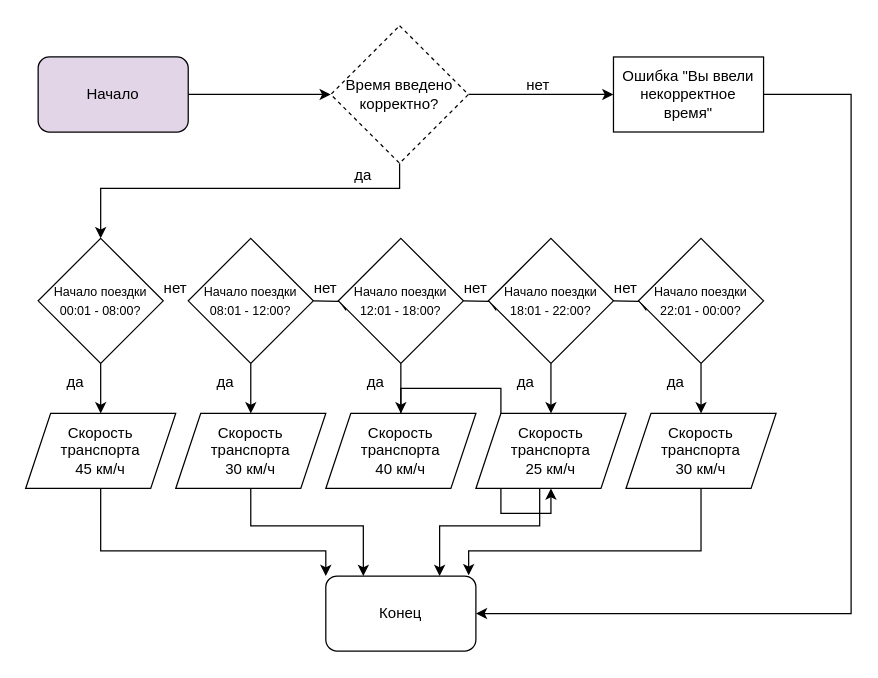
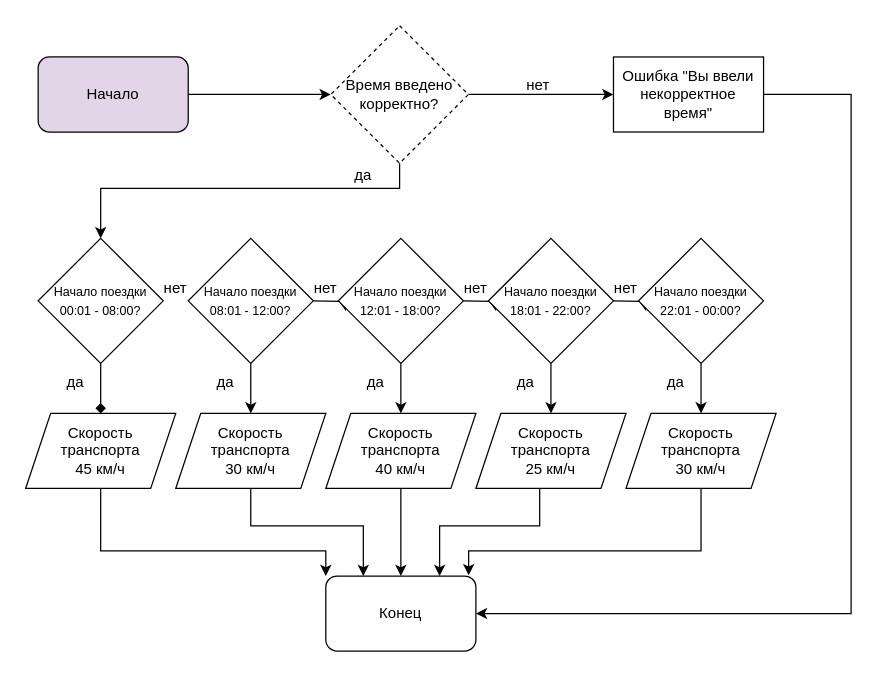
(465, 388) -> (401, 527)
(101, 403) -> (101, 402)
